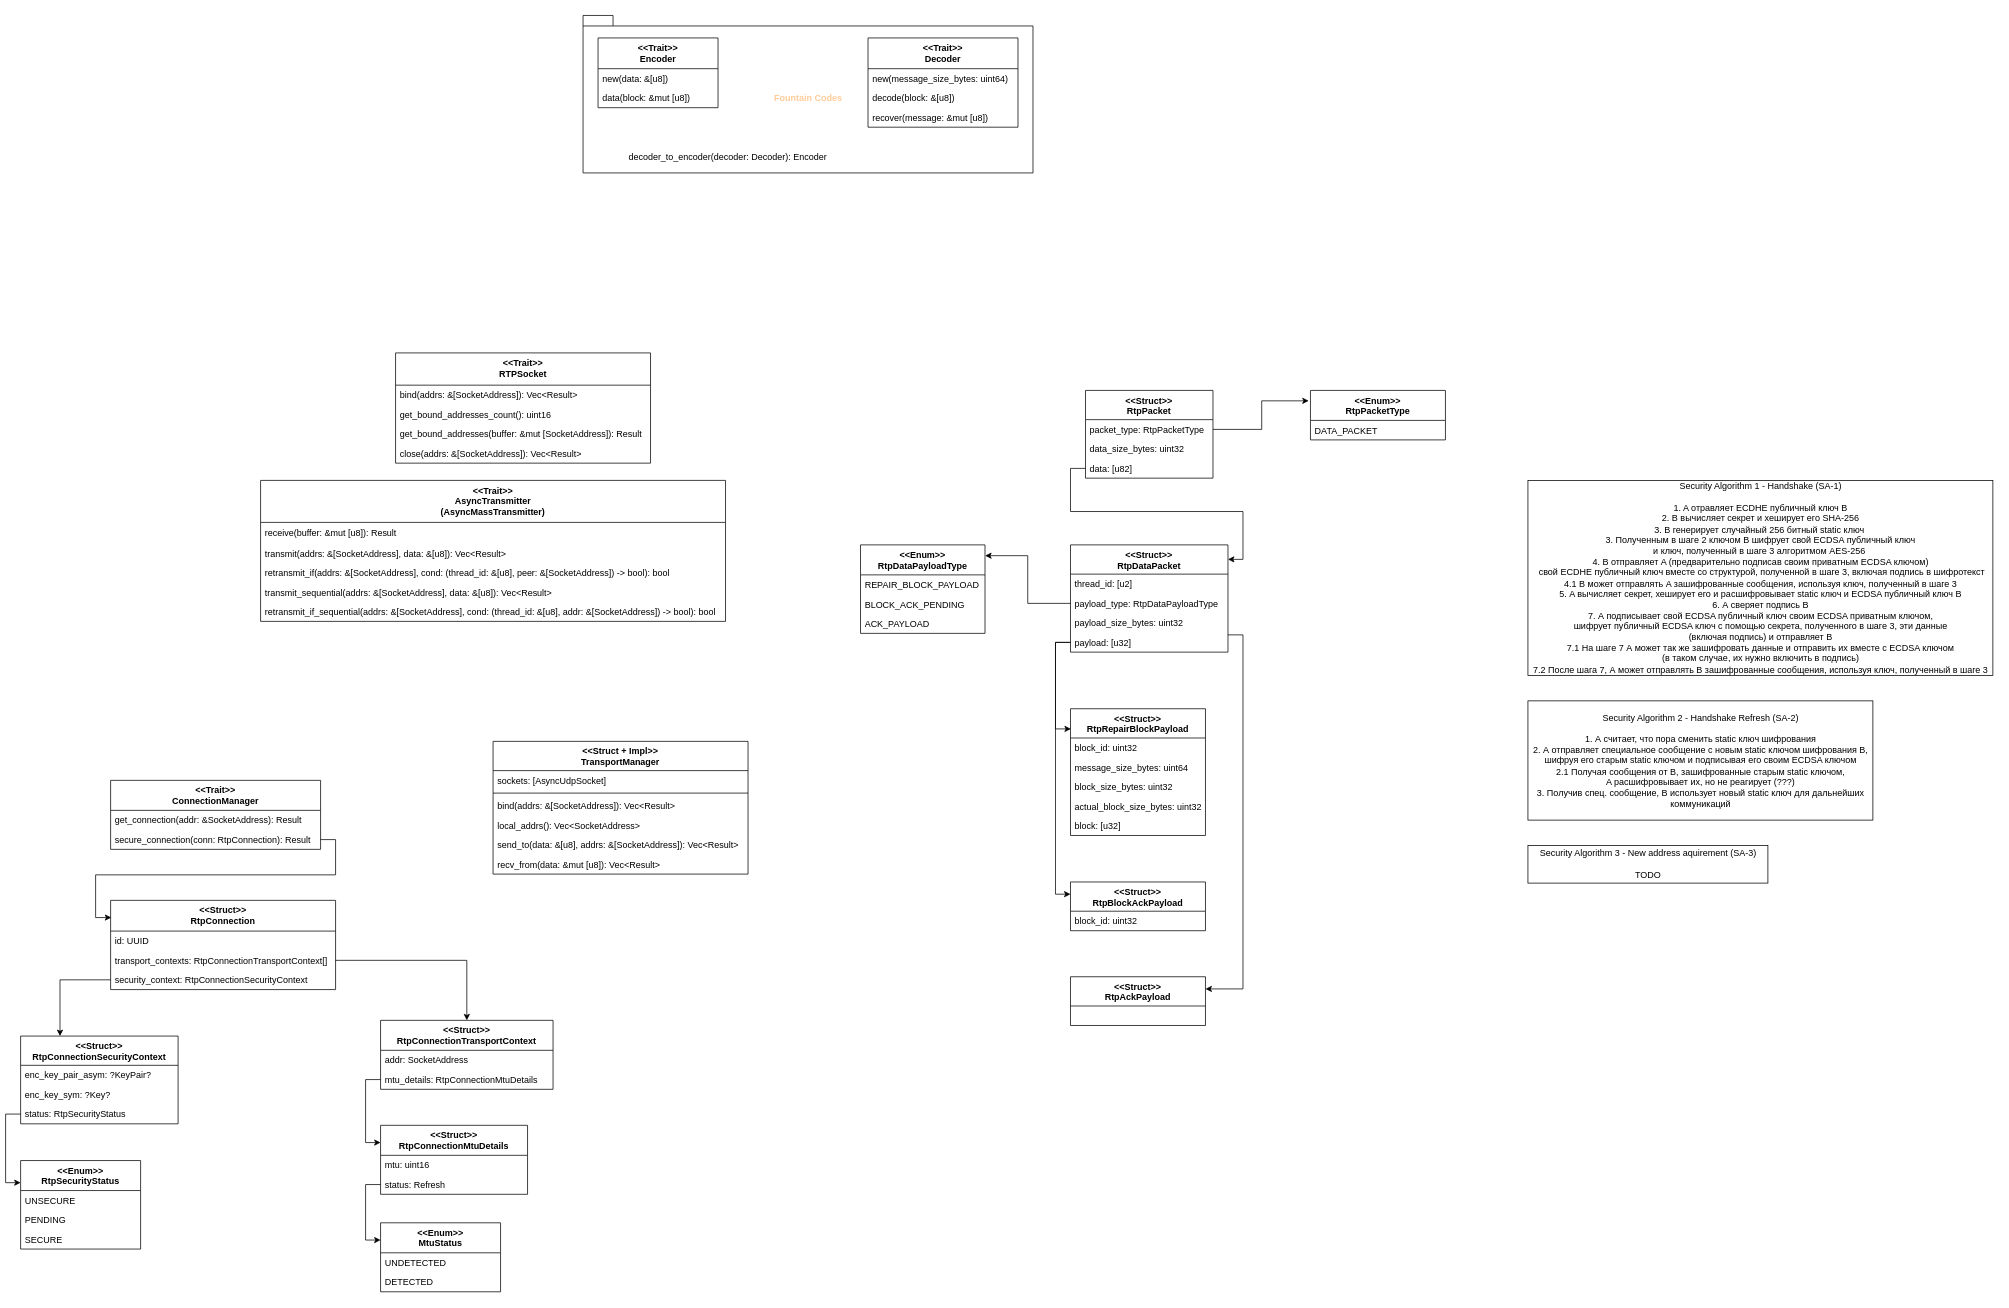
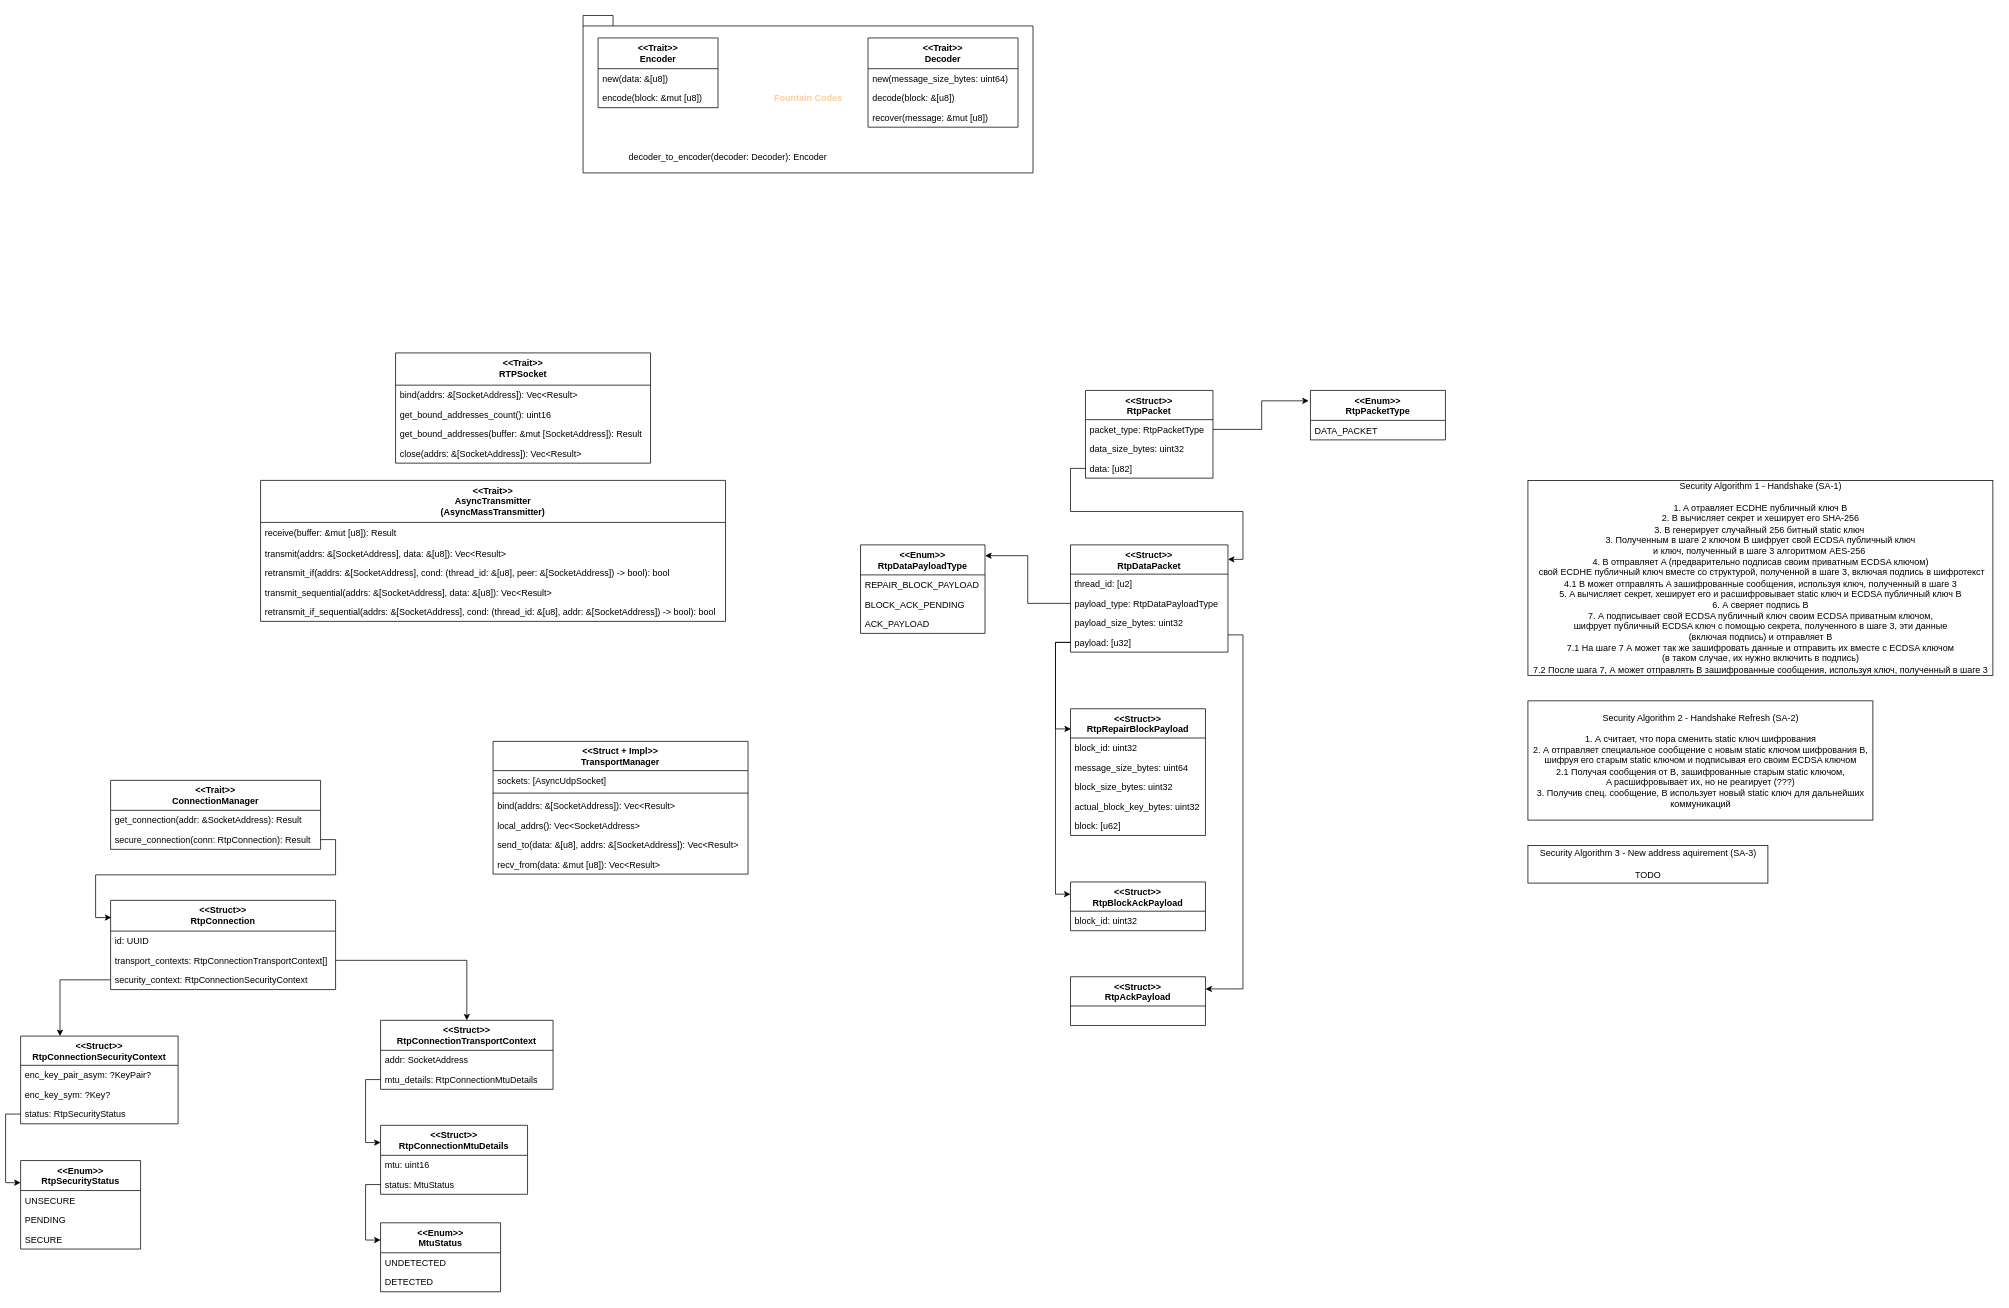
(653, 98) -> (658, 98)
(1146, 807) -> (1145, 807)
(1101, 826) -> (1101, 826)
(420, 1185) -> (425, 1185)
